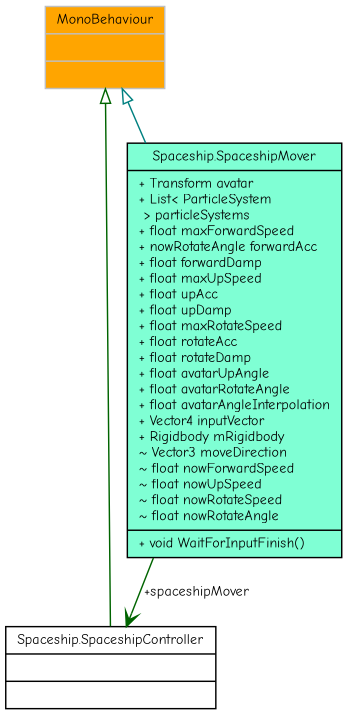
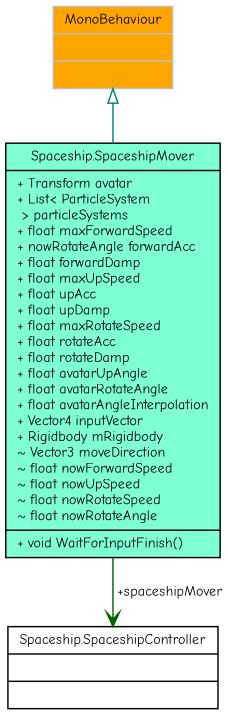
(108, 365) -> none
